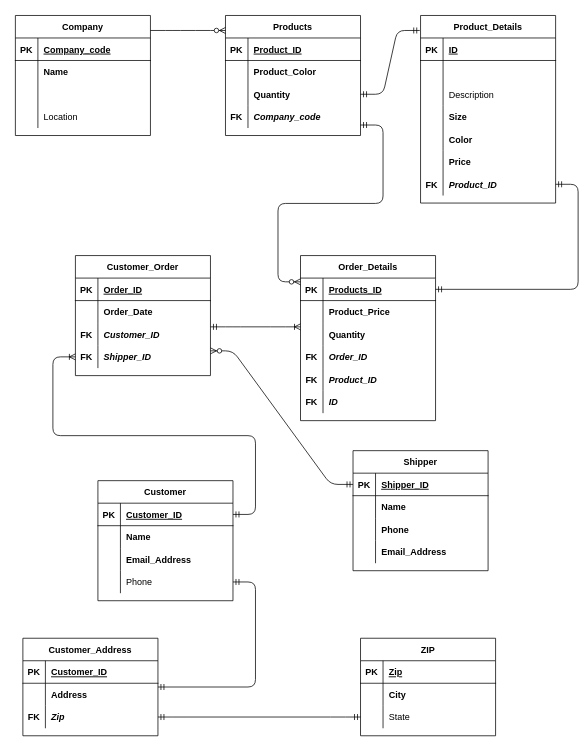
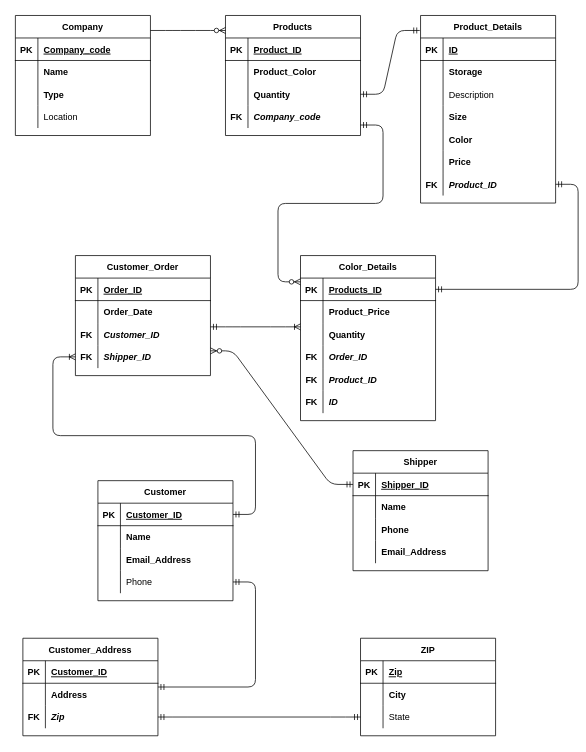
none -> (499, 72)
none -> (94, 94)
(368, 267) -> (368, 267)
